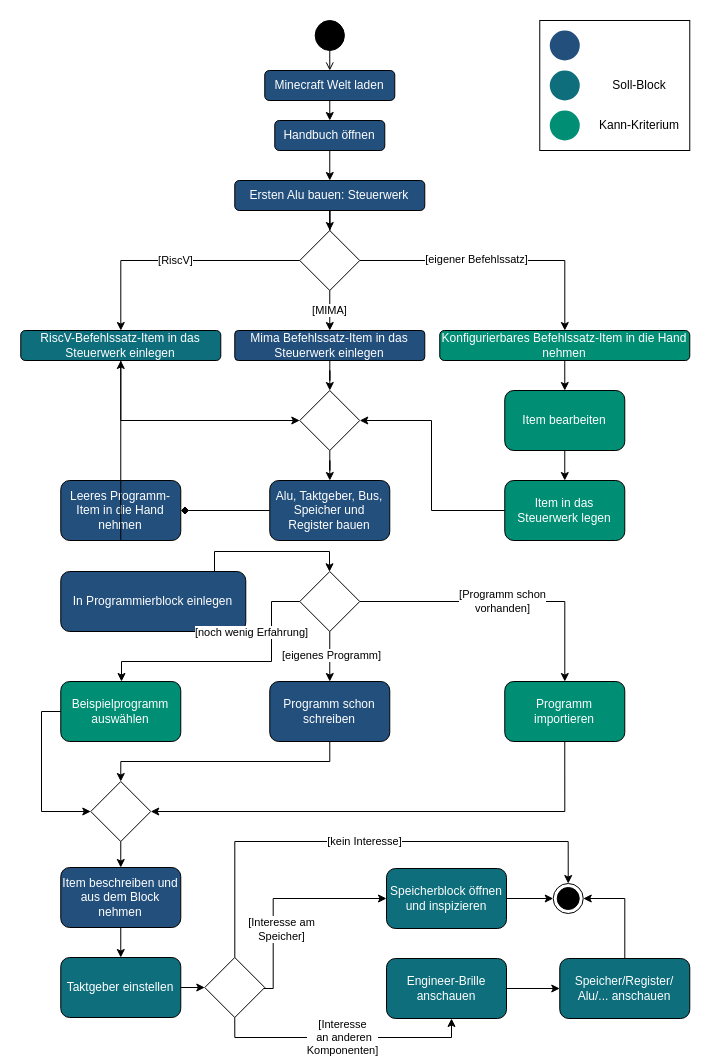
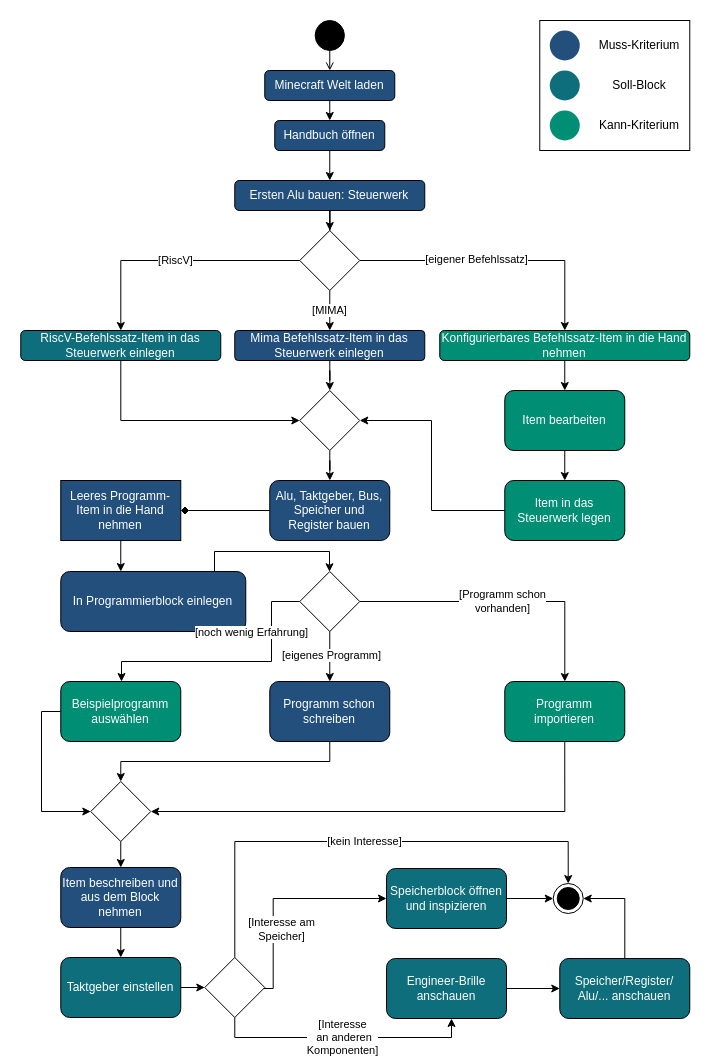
none -> (640, 46)
(121, 452) -> (121, 553)
(121, 511) -> (121, 511)
